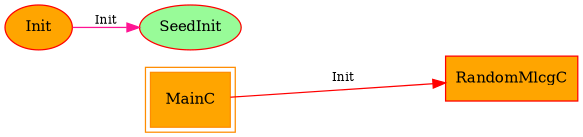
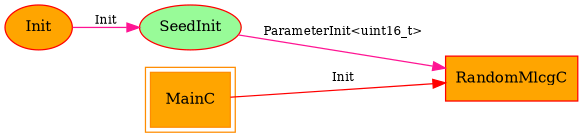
none -> (336, 51)
